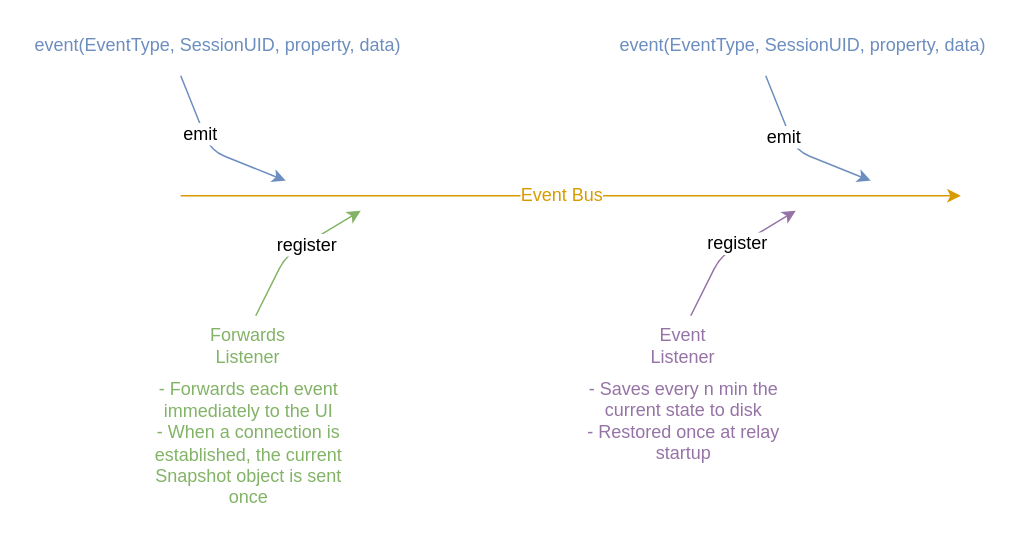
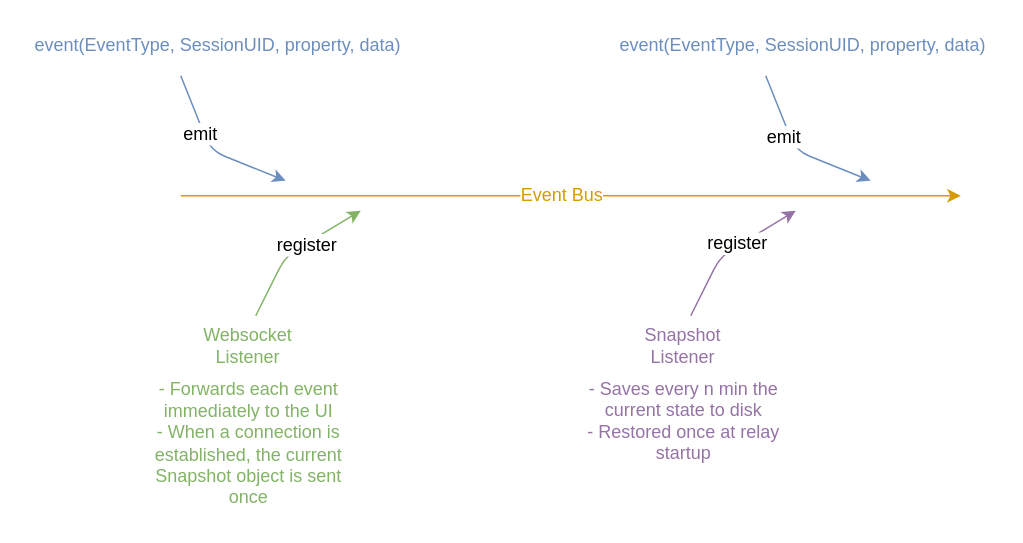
(248, 346) -> (248, 346)
(683, 346) -> (683, 346)
